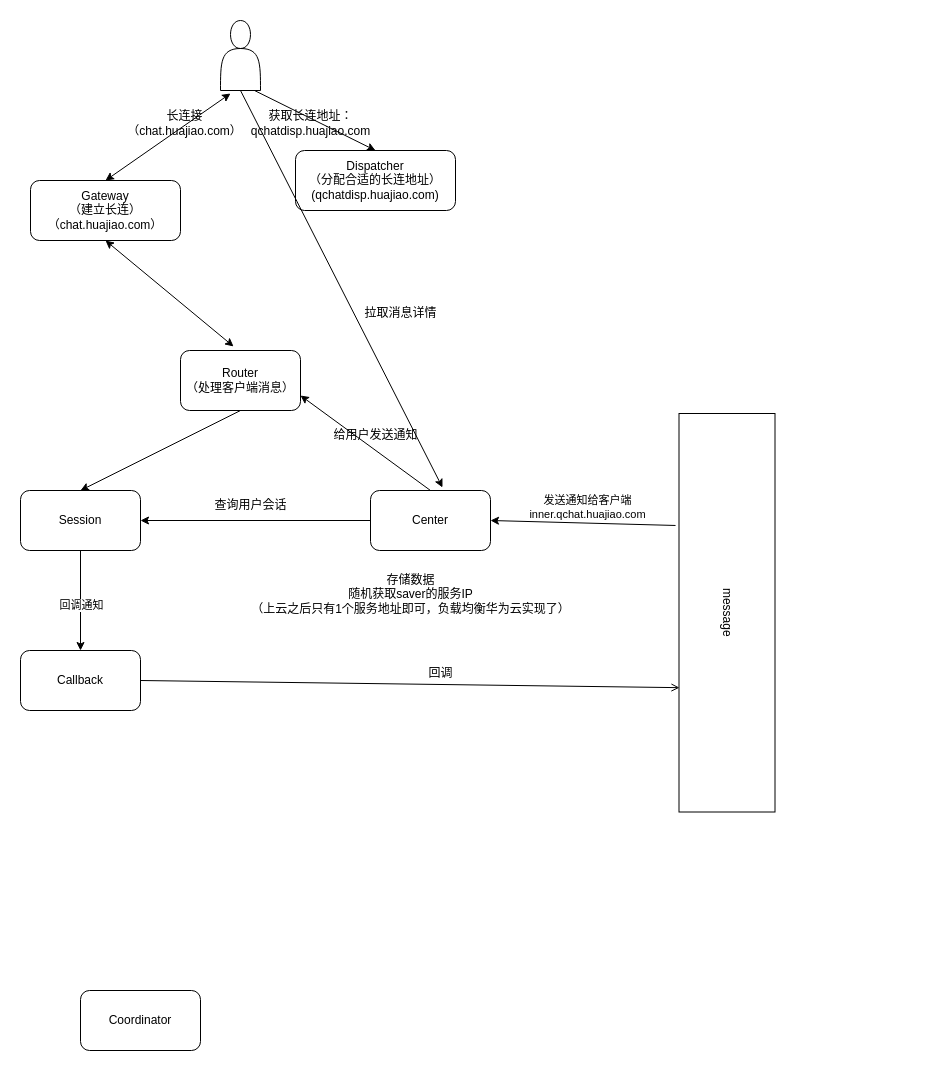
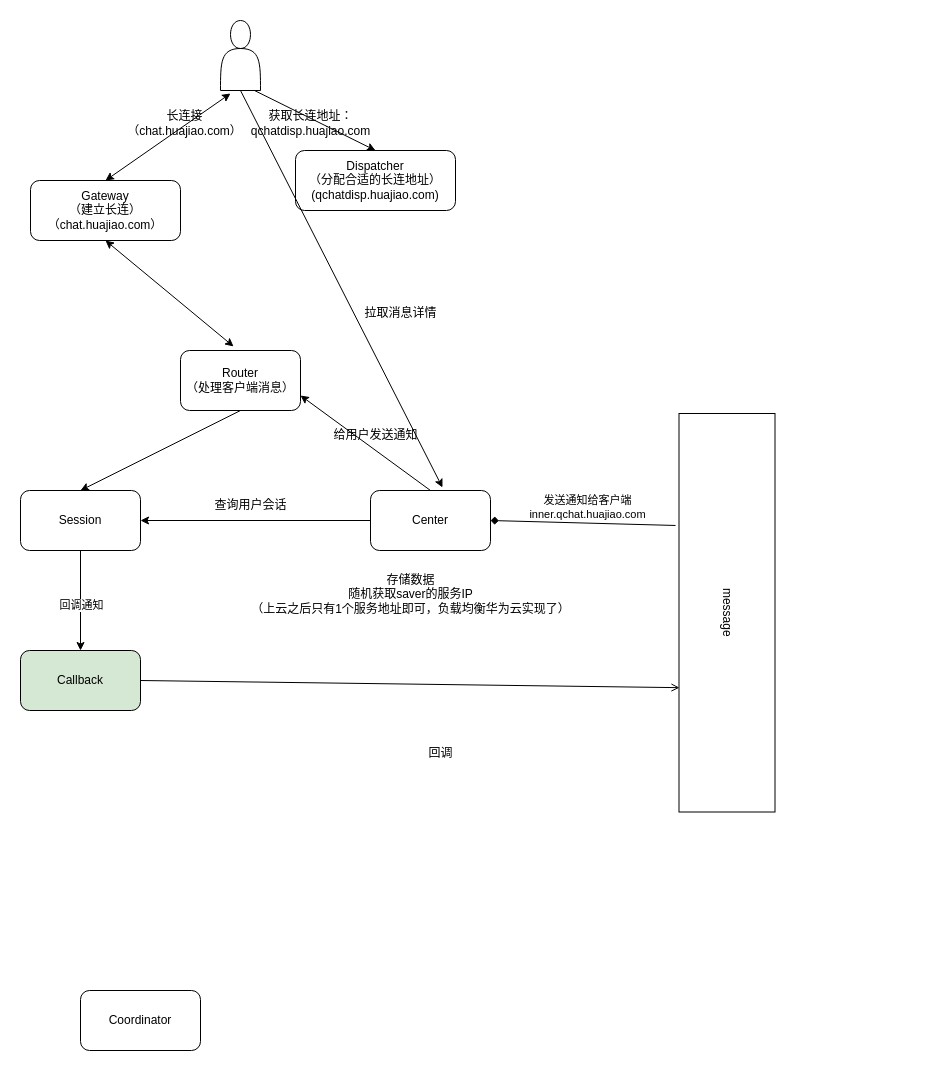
(499, 521) -> (499, 521)
(441, 674) -> (441, 754)
(81, 681) -> (81, 681)
